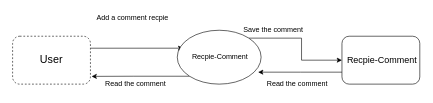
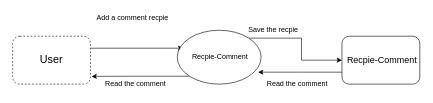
(274, 30) -> (274, 30)
